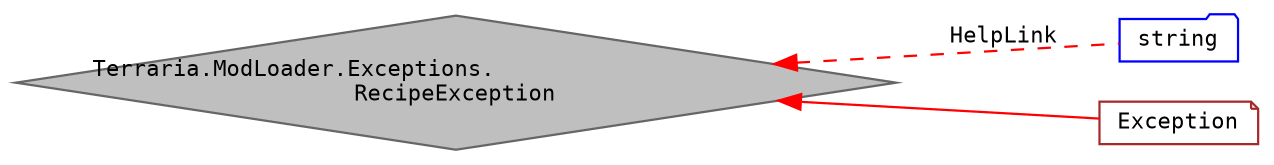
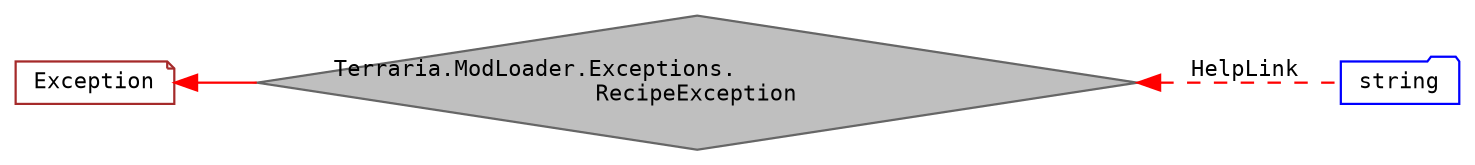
(950, 110) -> (227, 83)
